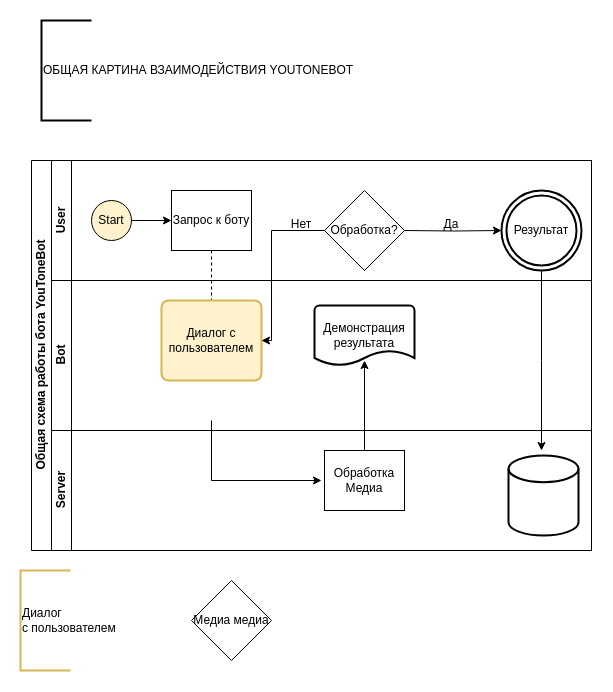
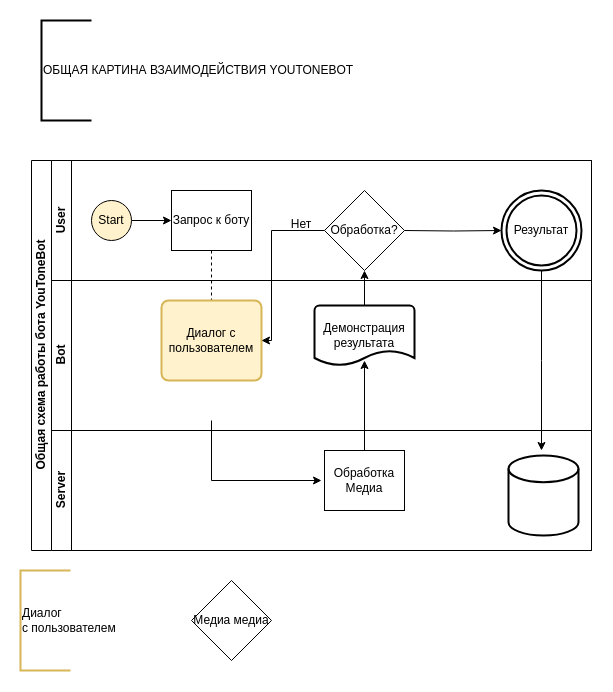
(452, 225) -> none
none -> (365, 287)
